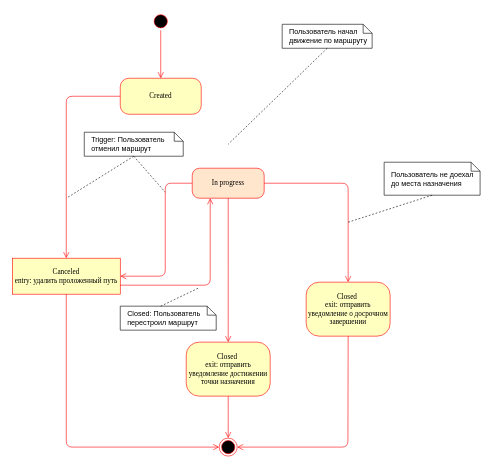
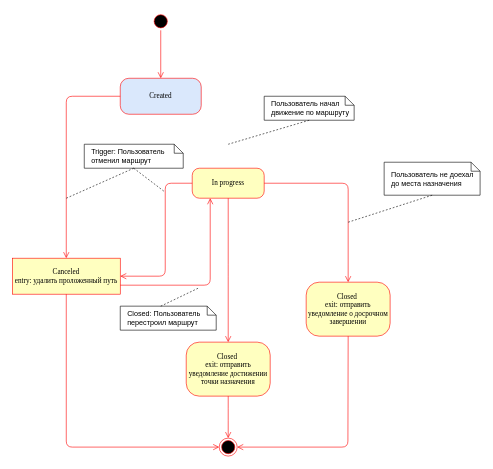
(327, 36) -> (309, 108)
(161, 96) -> (161, 96)
(134, 144) -> (134, 156)
(228, 183) -> (228, 183)
